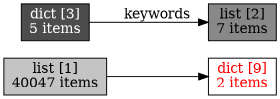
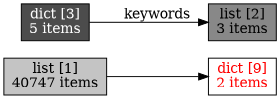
(242, 22) -> (242, 22)
(55, 77) -> (55, 77)
